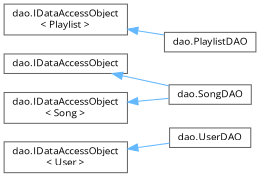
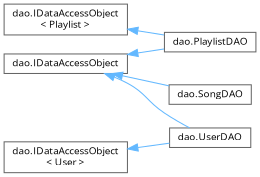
none -> (151, 51)
none -> (152, 103)
(66, 108) -> none
